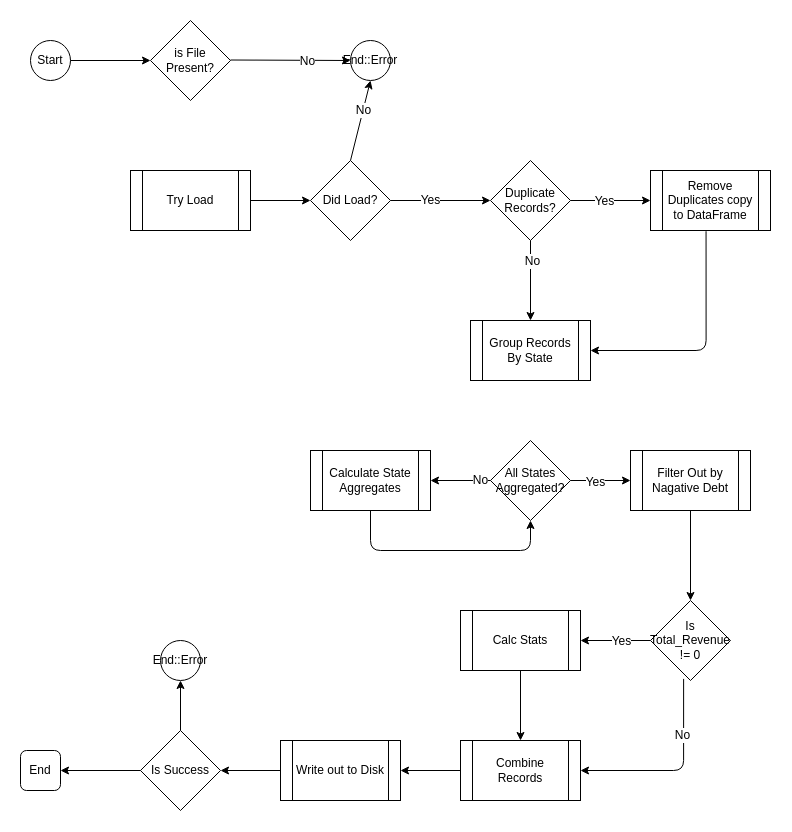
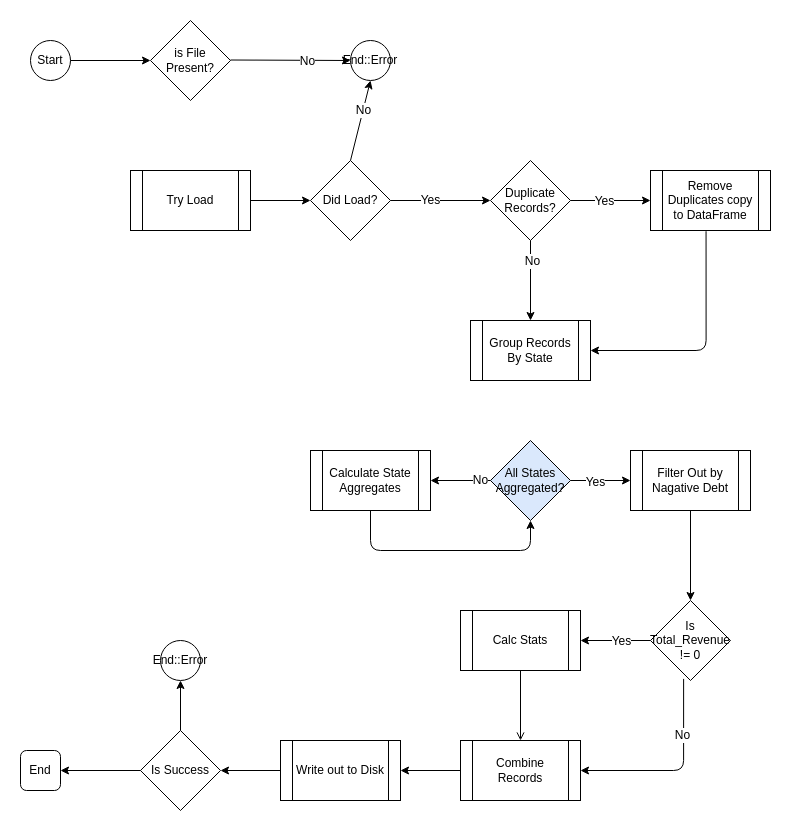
(531, 481) -> (531, 481)
(521, 732) -> (521, 734)
